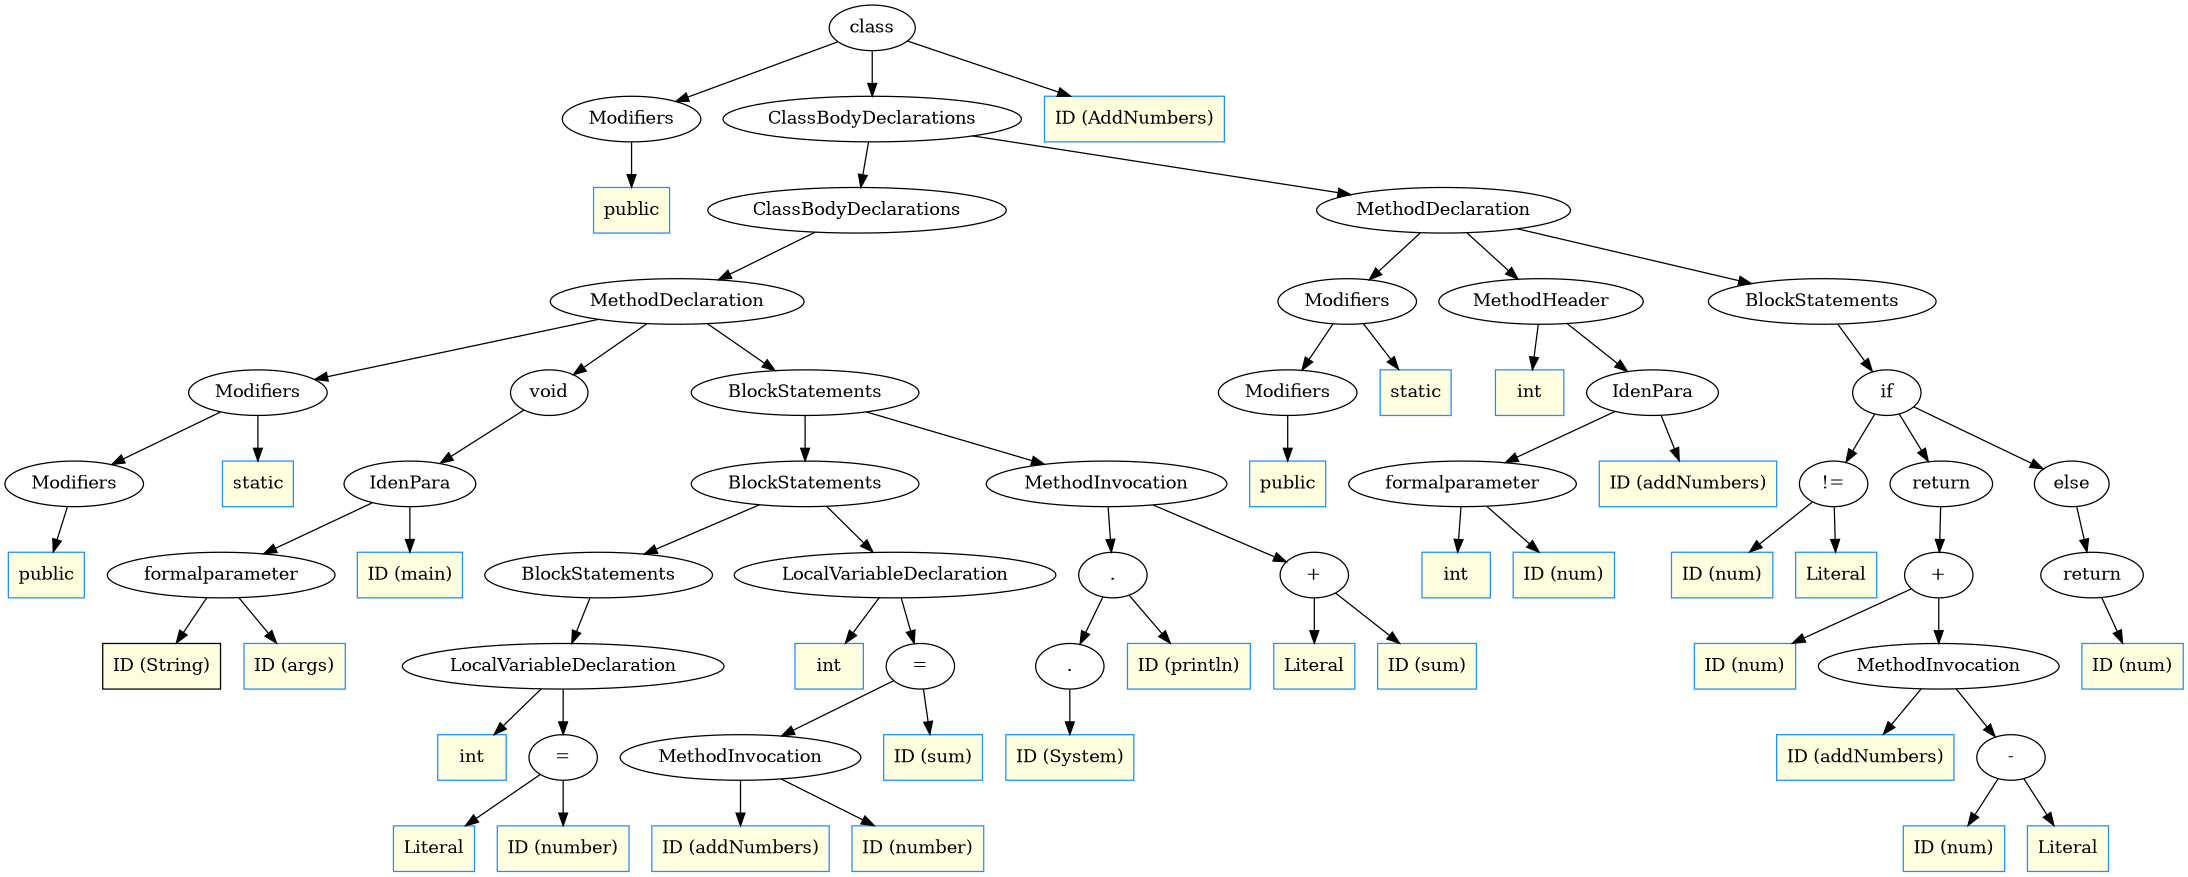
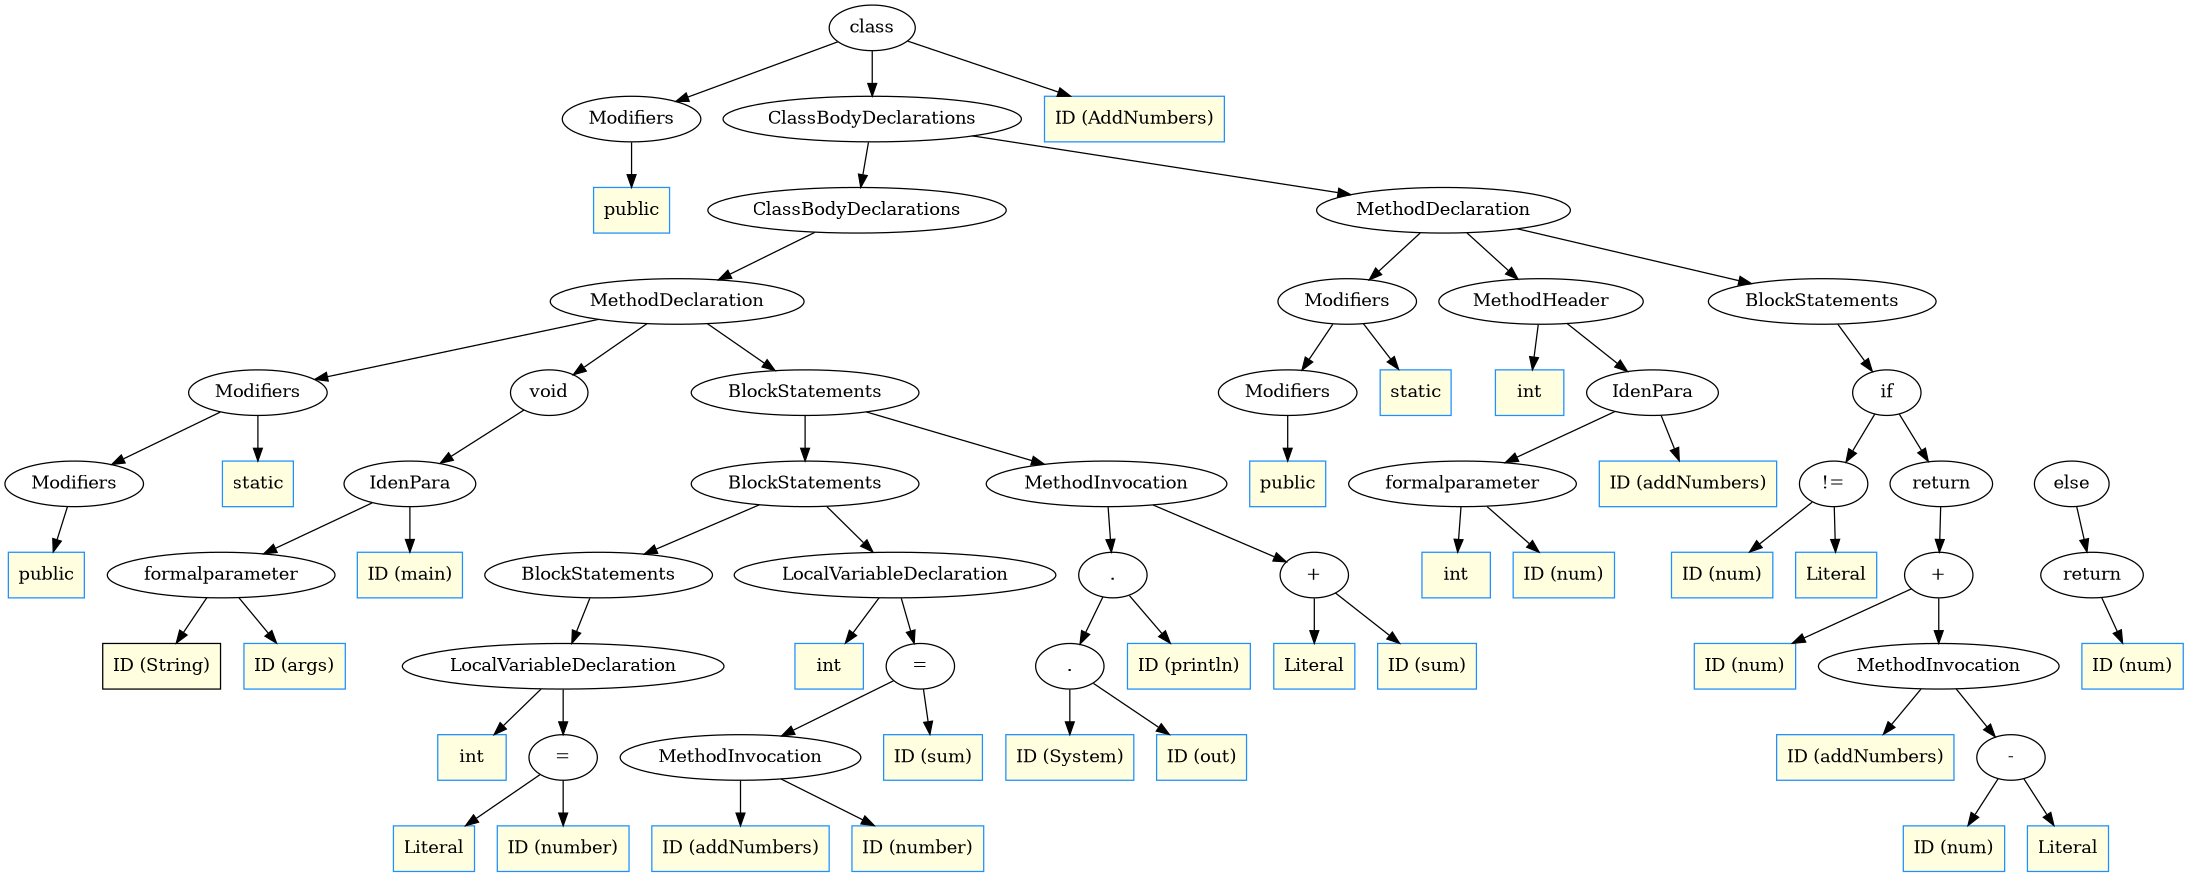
(1973, 435) -> none
none -> (1202, 757)
